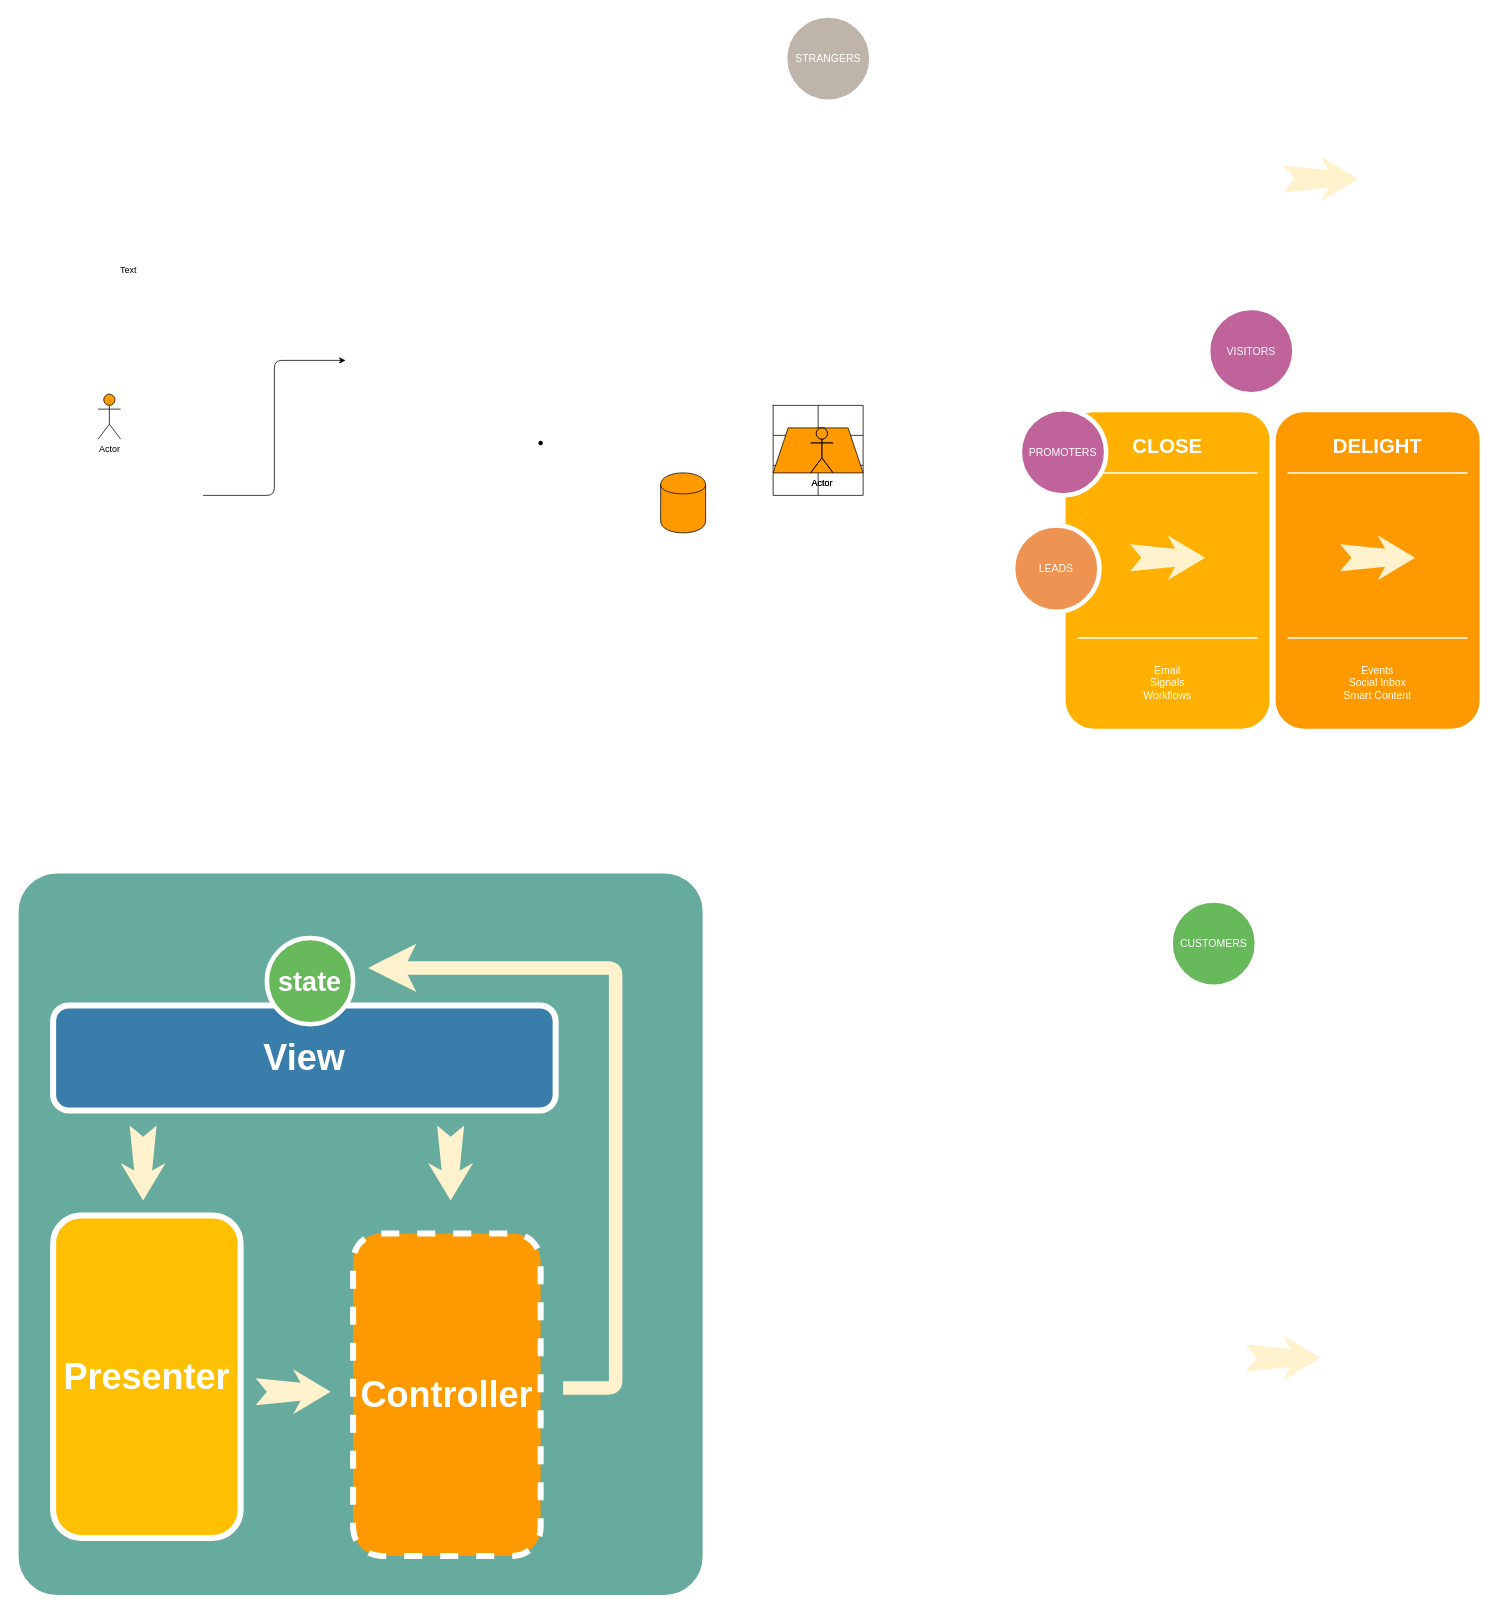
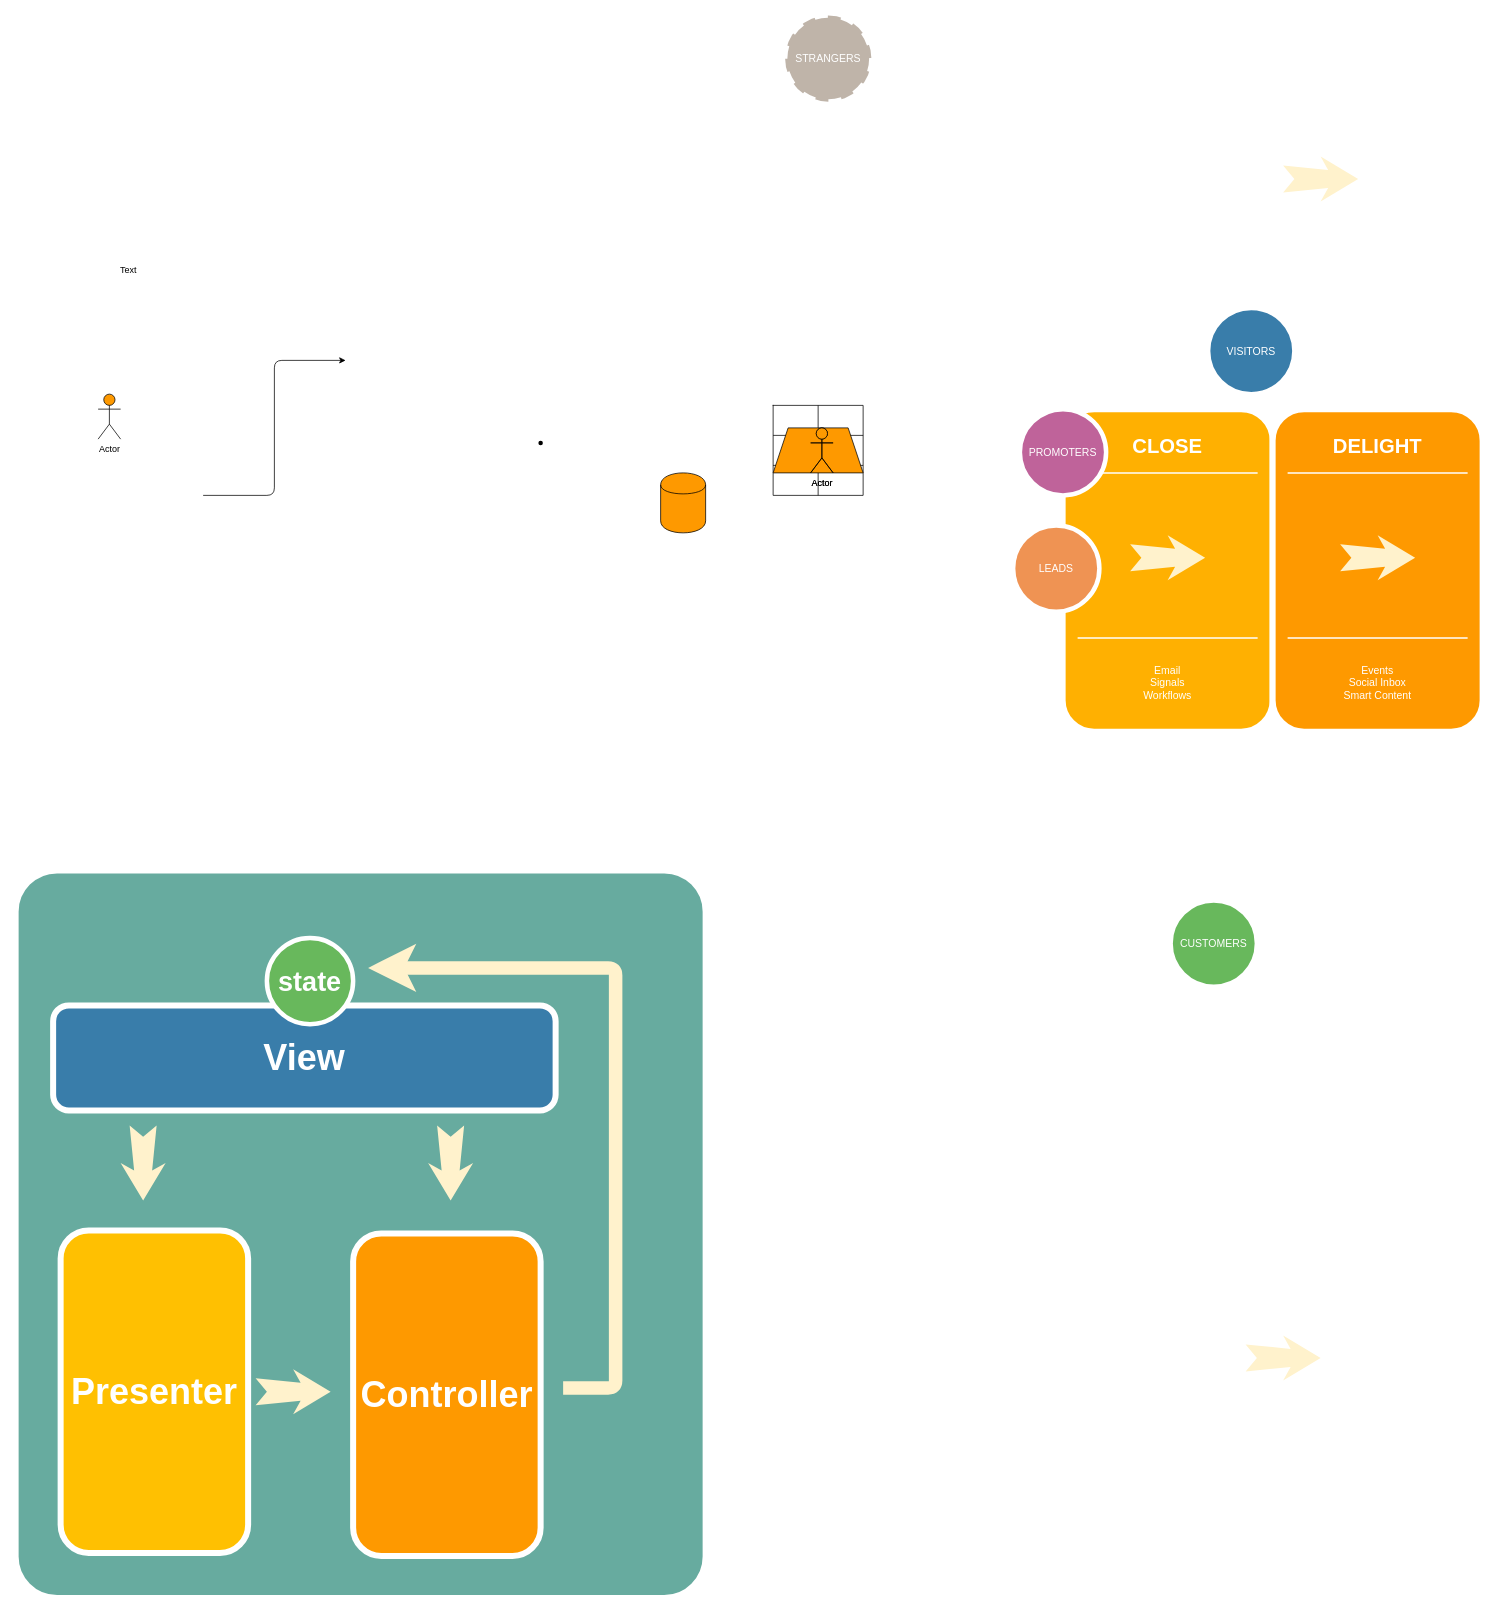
(828, 59) -> (828, 59)
(1251, 351) -> (1251, 351)
(147, 1377) -> (154, 1392)
(447, 1395) -> (447, 1395)
